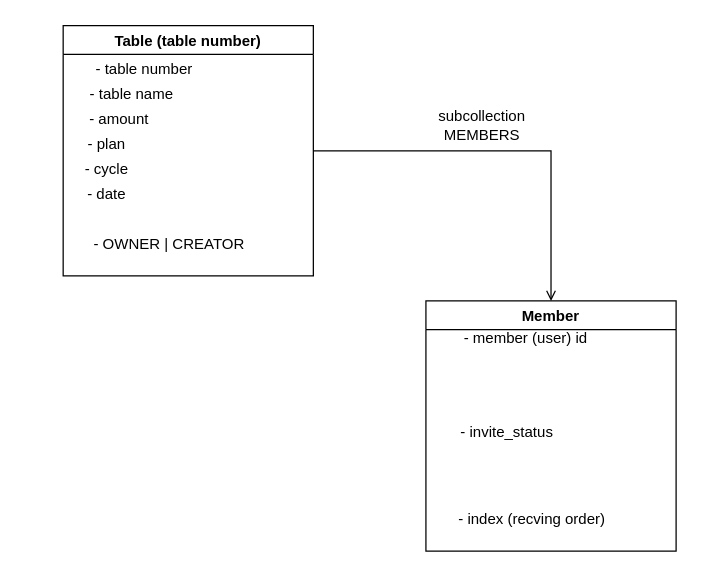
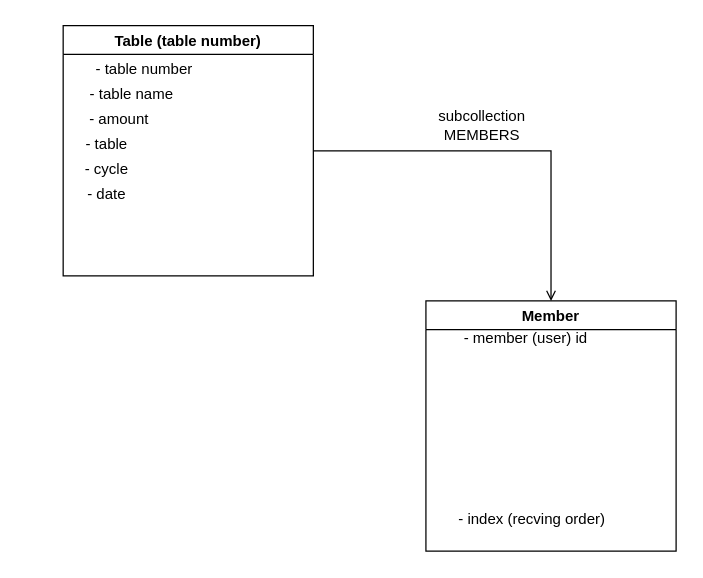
(107, 144) -> (107, 144)
(169, 244) -> none
(507, 432) -> none
